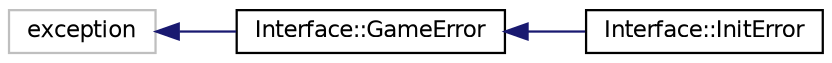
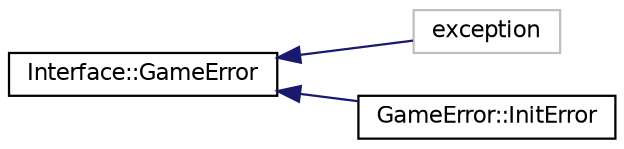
(208, 32) -> (357, 48)
(704, 32) -> (487, 117)
